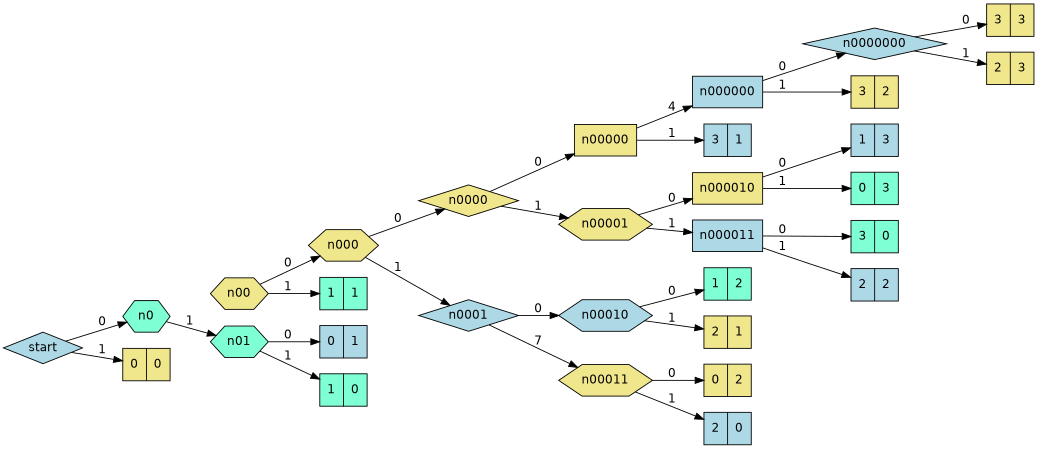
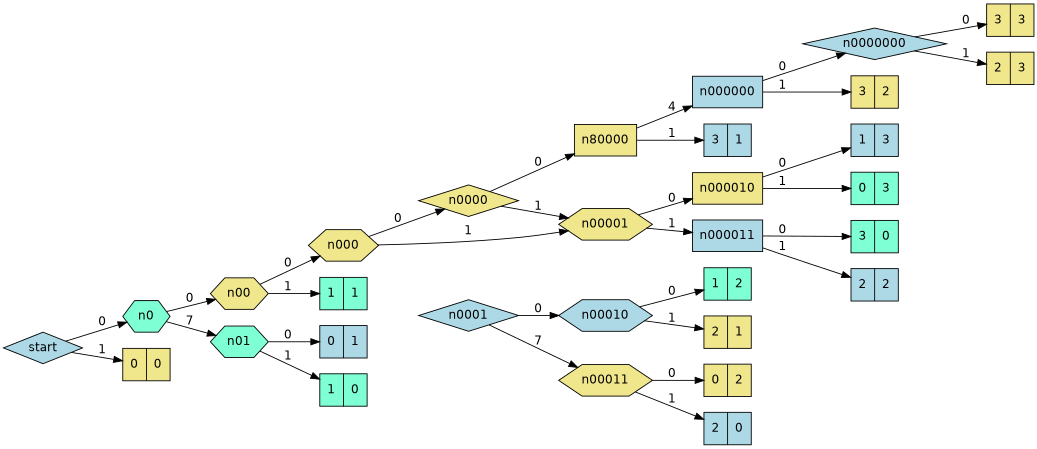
(606, 140) -> (606, 140)
(404, 279) -> (469, 241)
none -> (187, 306)
(190, 321) -> (190, 321)
